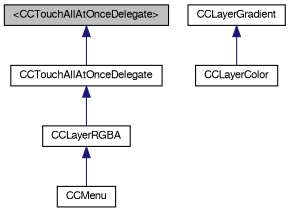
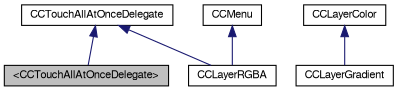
(86, 51) -> (91, 51)
(237, 51) -> (345, 51)
(86, 172) -> (232, 51)
